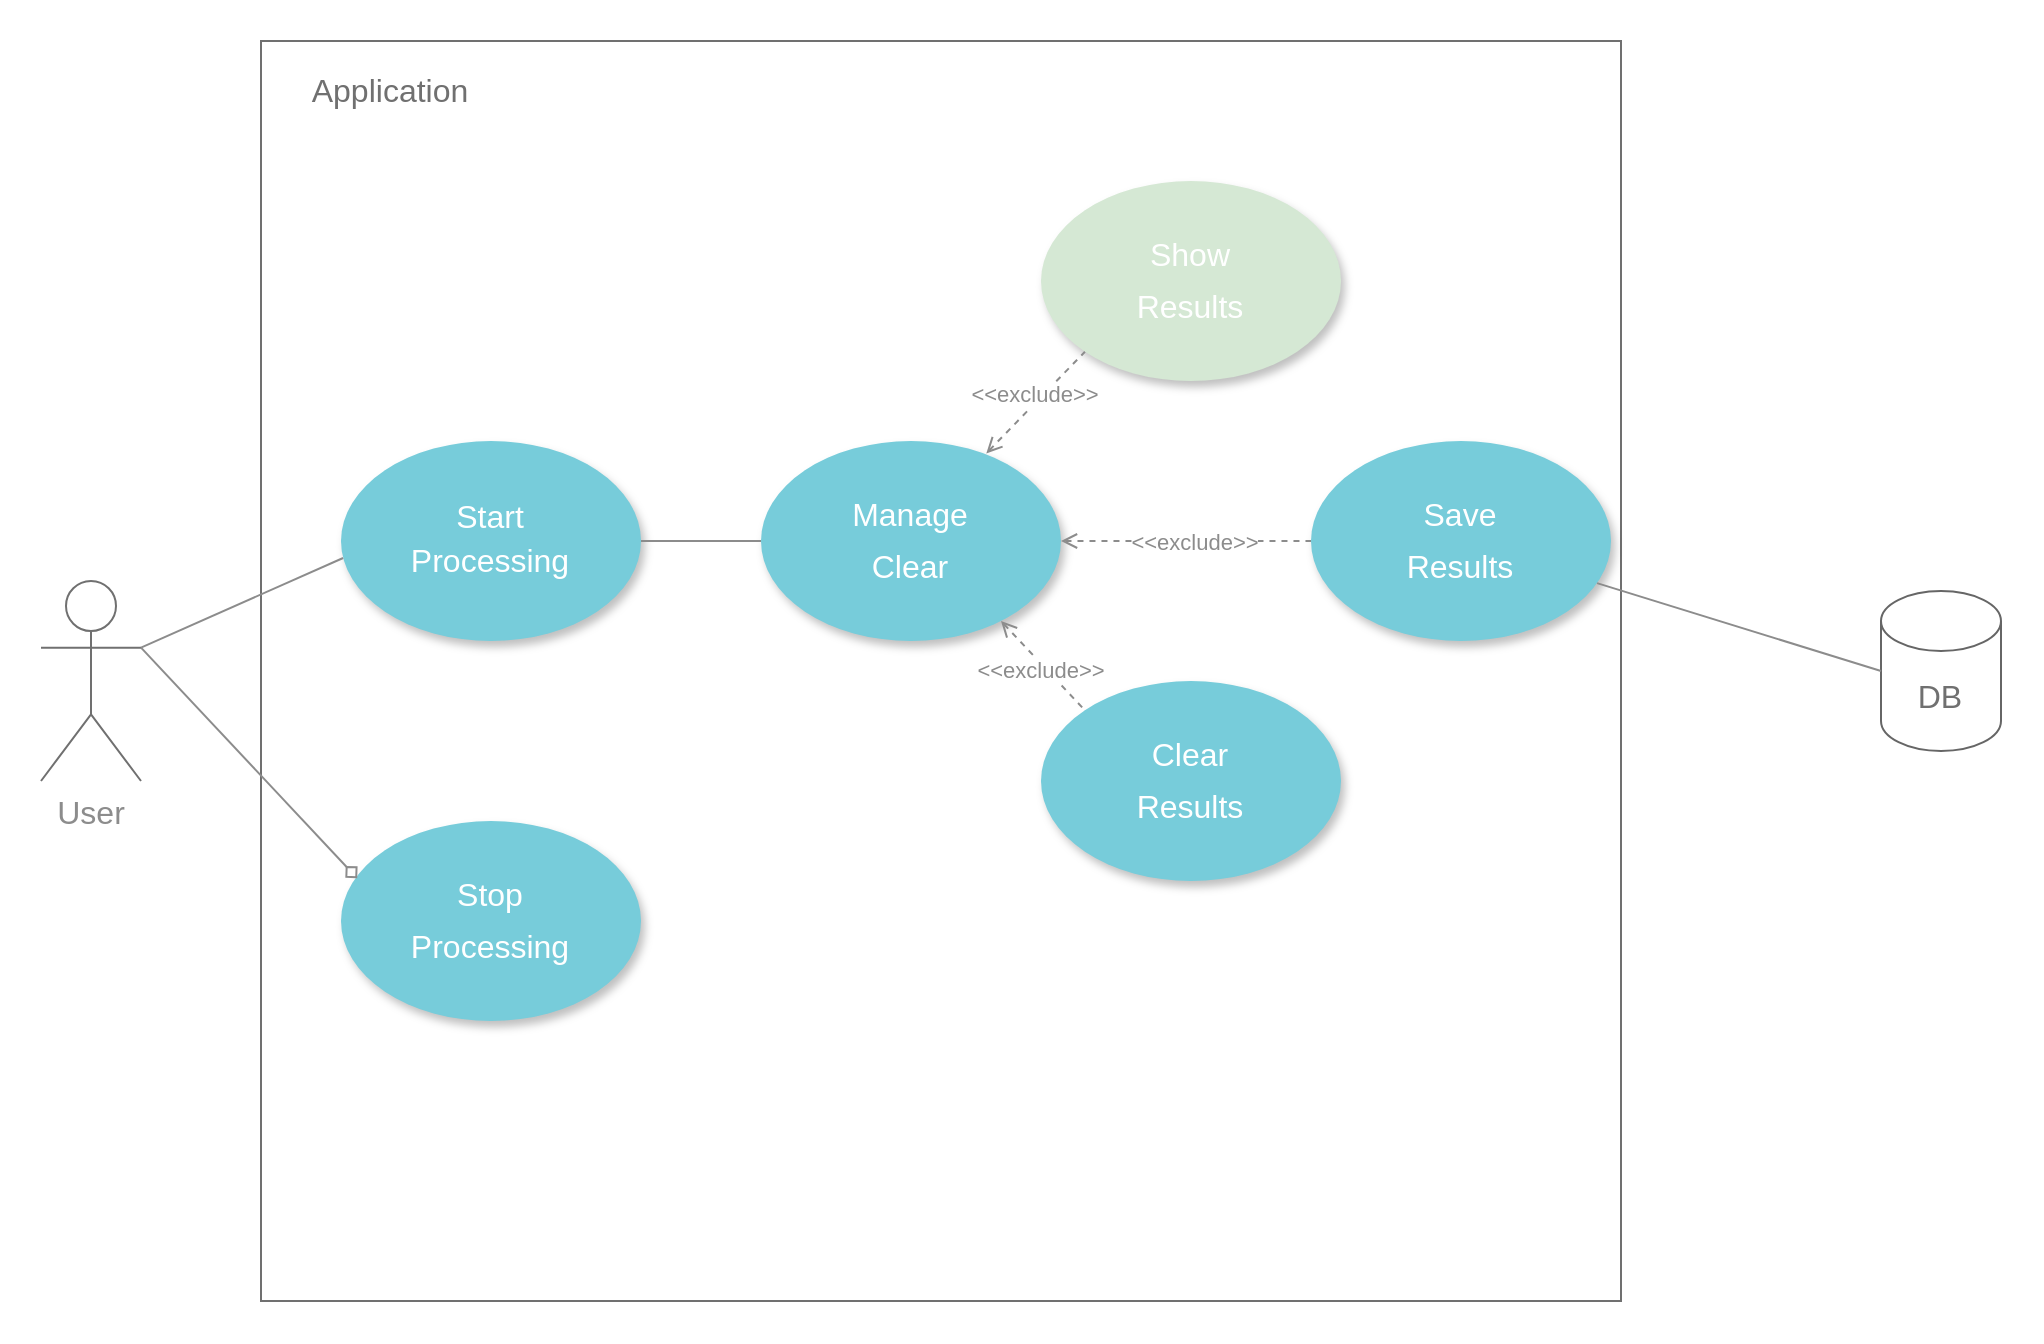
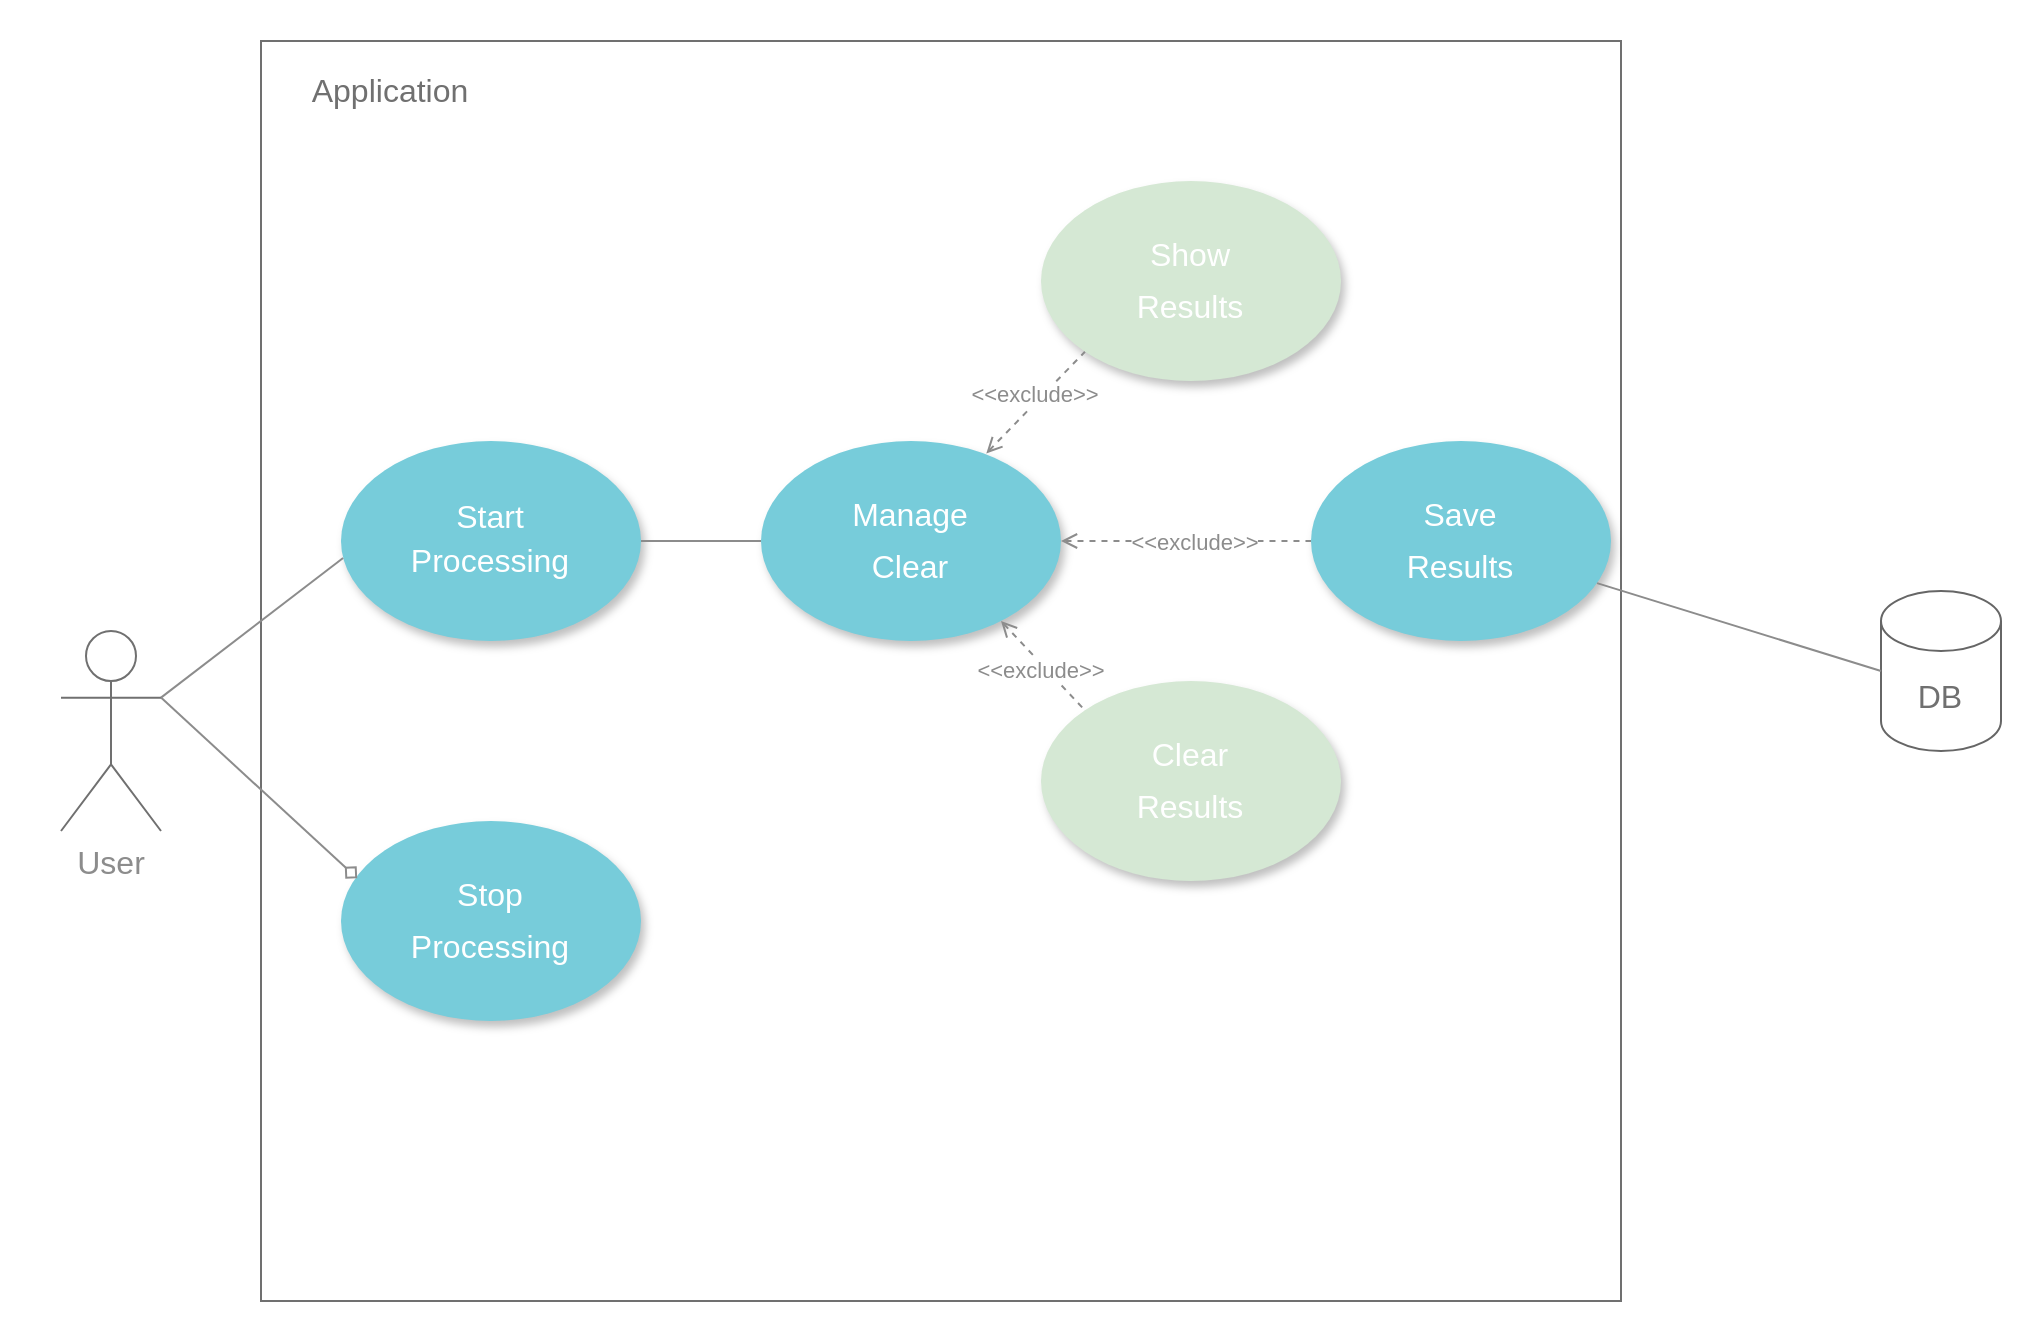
(91, 681) -> (111, 731)
(1191, 781) -> (1191, 781)
